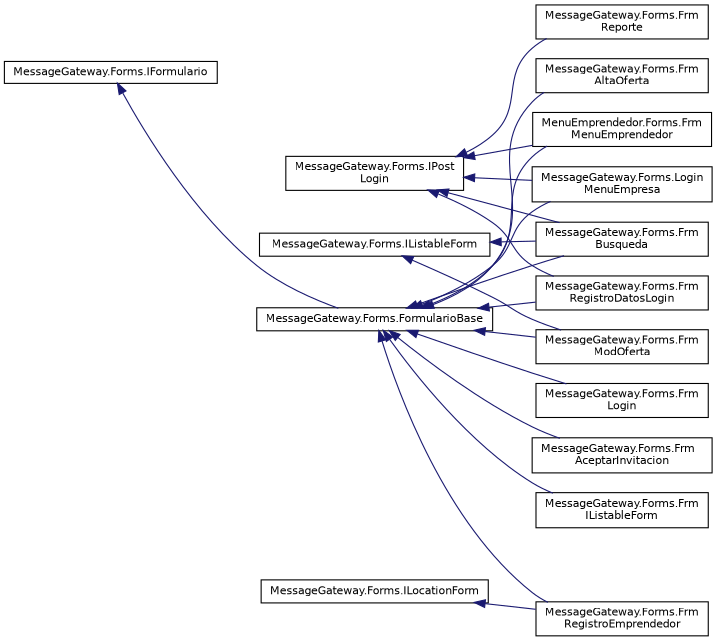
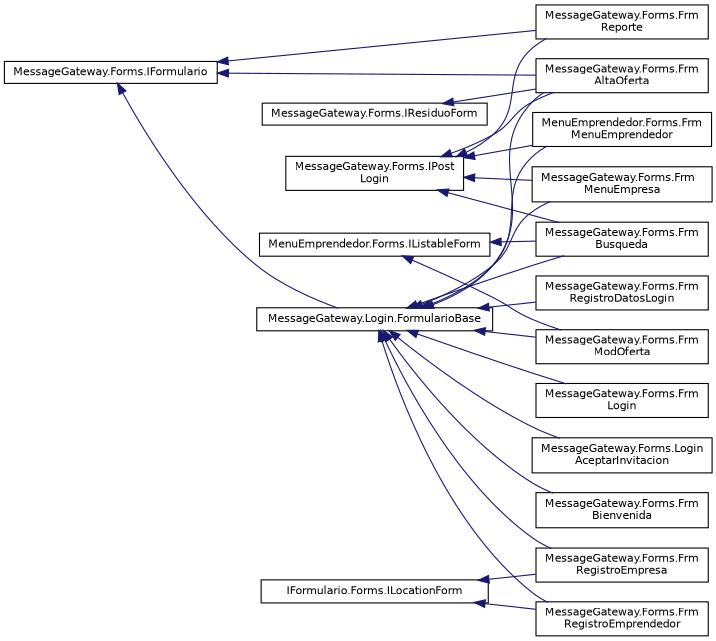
none -> (382, 46)
none -> (382, 74)
none -> (375, 114)
(622, 184) -> (622, 184)
(501, 230) -> (505, 126)
(375, 245) -> (375, 245)
(375, 319) -> (375, 319)
(622, 455) -> (622, 455)
(622, 510) -> (622, 510)
none -> (622, 565)
(375, 591) -> (375, 591)
